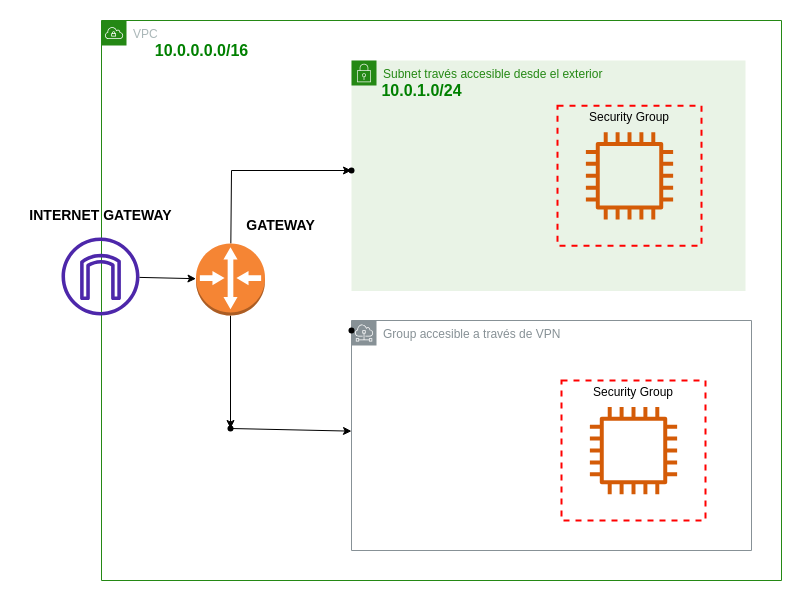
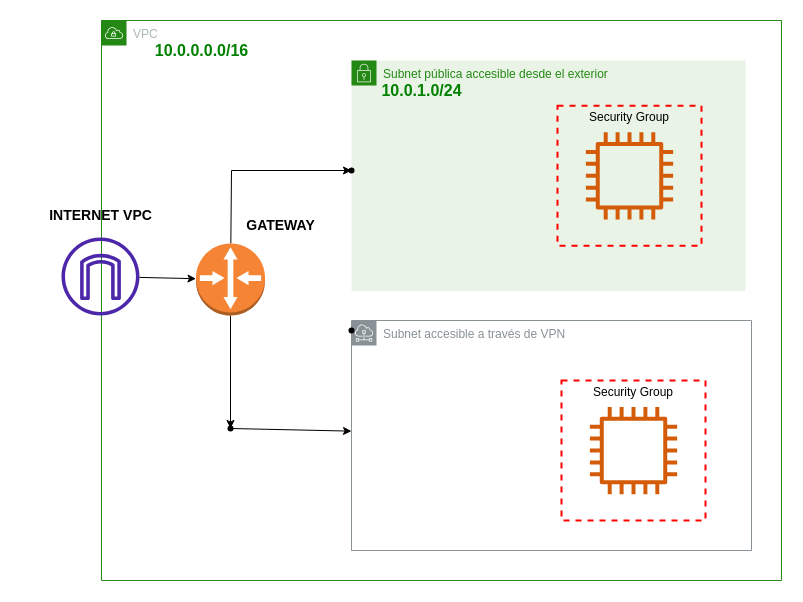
(507, 75) -> (507, 75)
(101, 216) -> (101, 216)
(477, 335) -> (480, 335)
